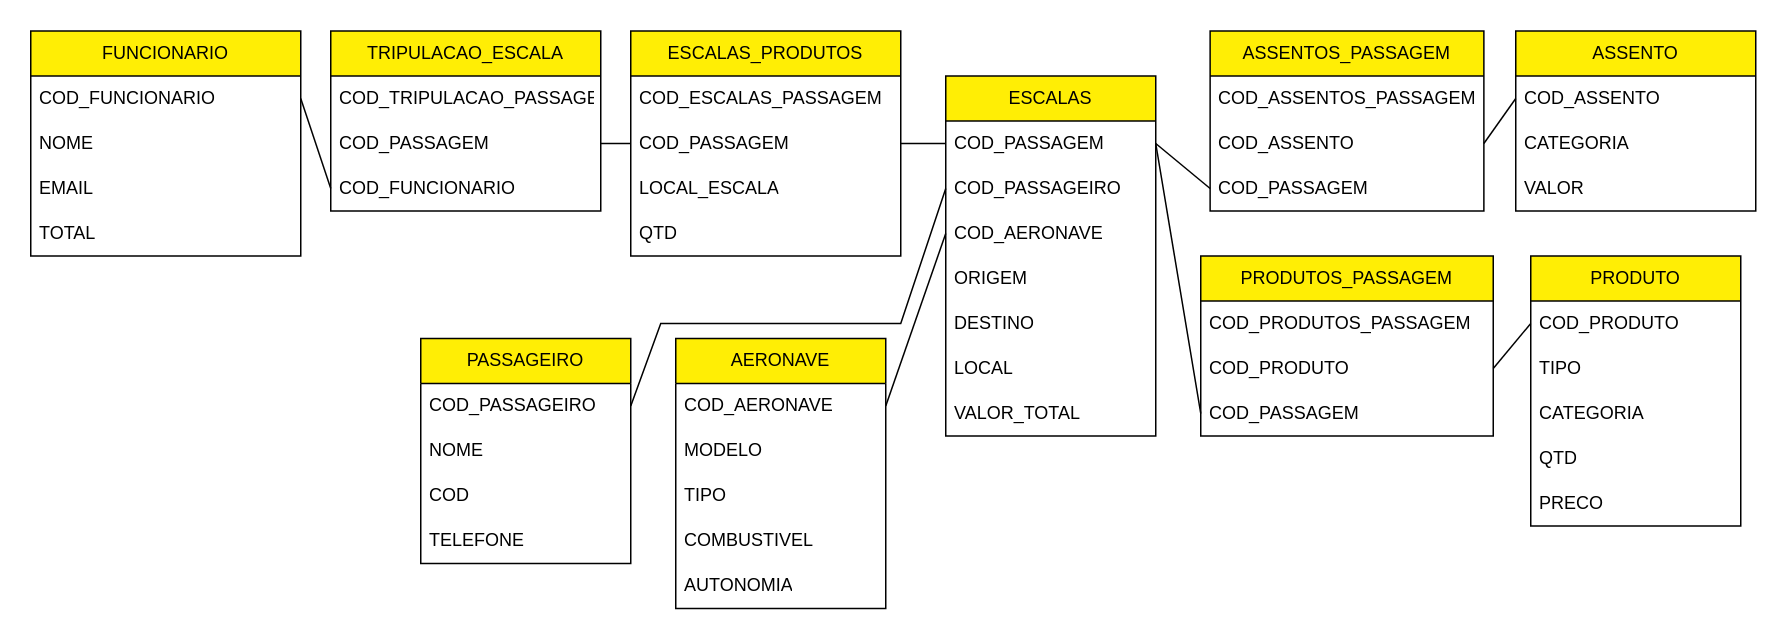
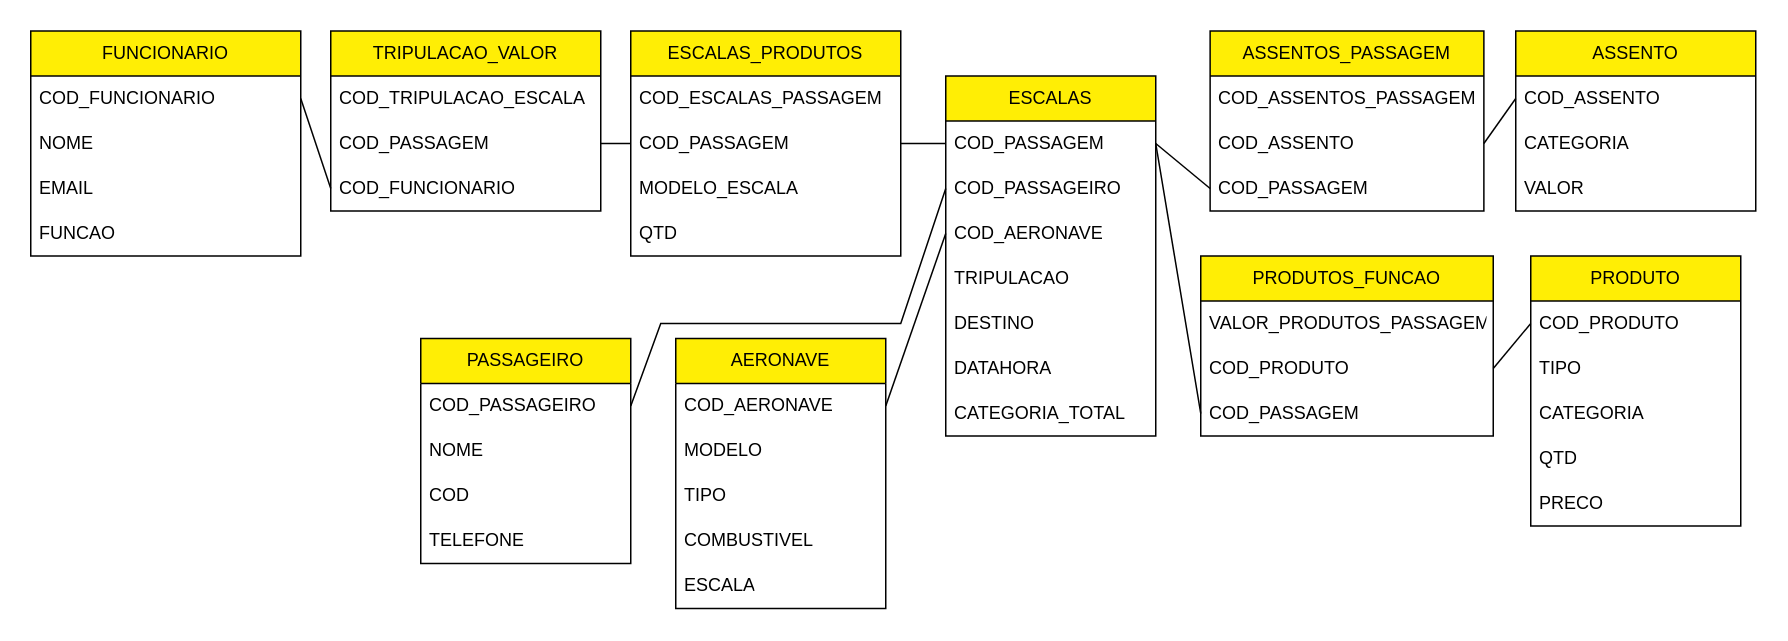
(466, 53) -> (466, 53)
(456, 98) -> (446, 98)
(700, 188) -> (705, 188)
(65, 233) -> (70, 233)
(985, 278) -> (1005, 278)
(1347, 278) -> (1347, 278)
(1316, 323) -> (1326, 323)
(980, 368) -> (995, 368)
(1010, 413) -> (1030, 413)
(730, 586) -> (715, 586)
